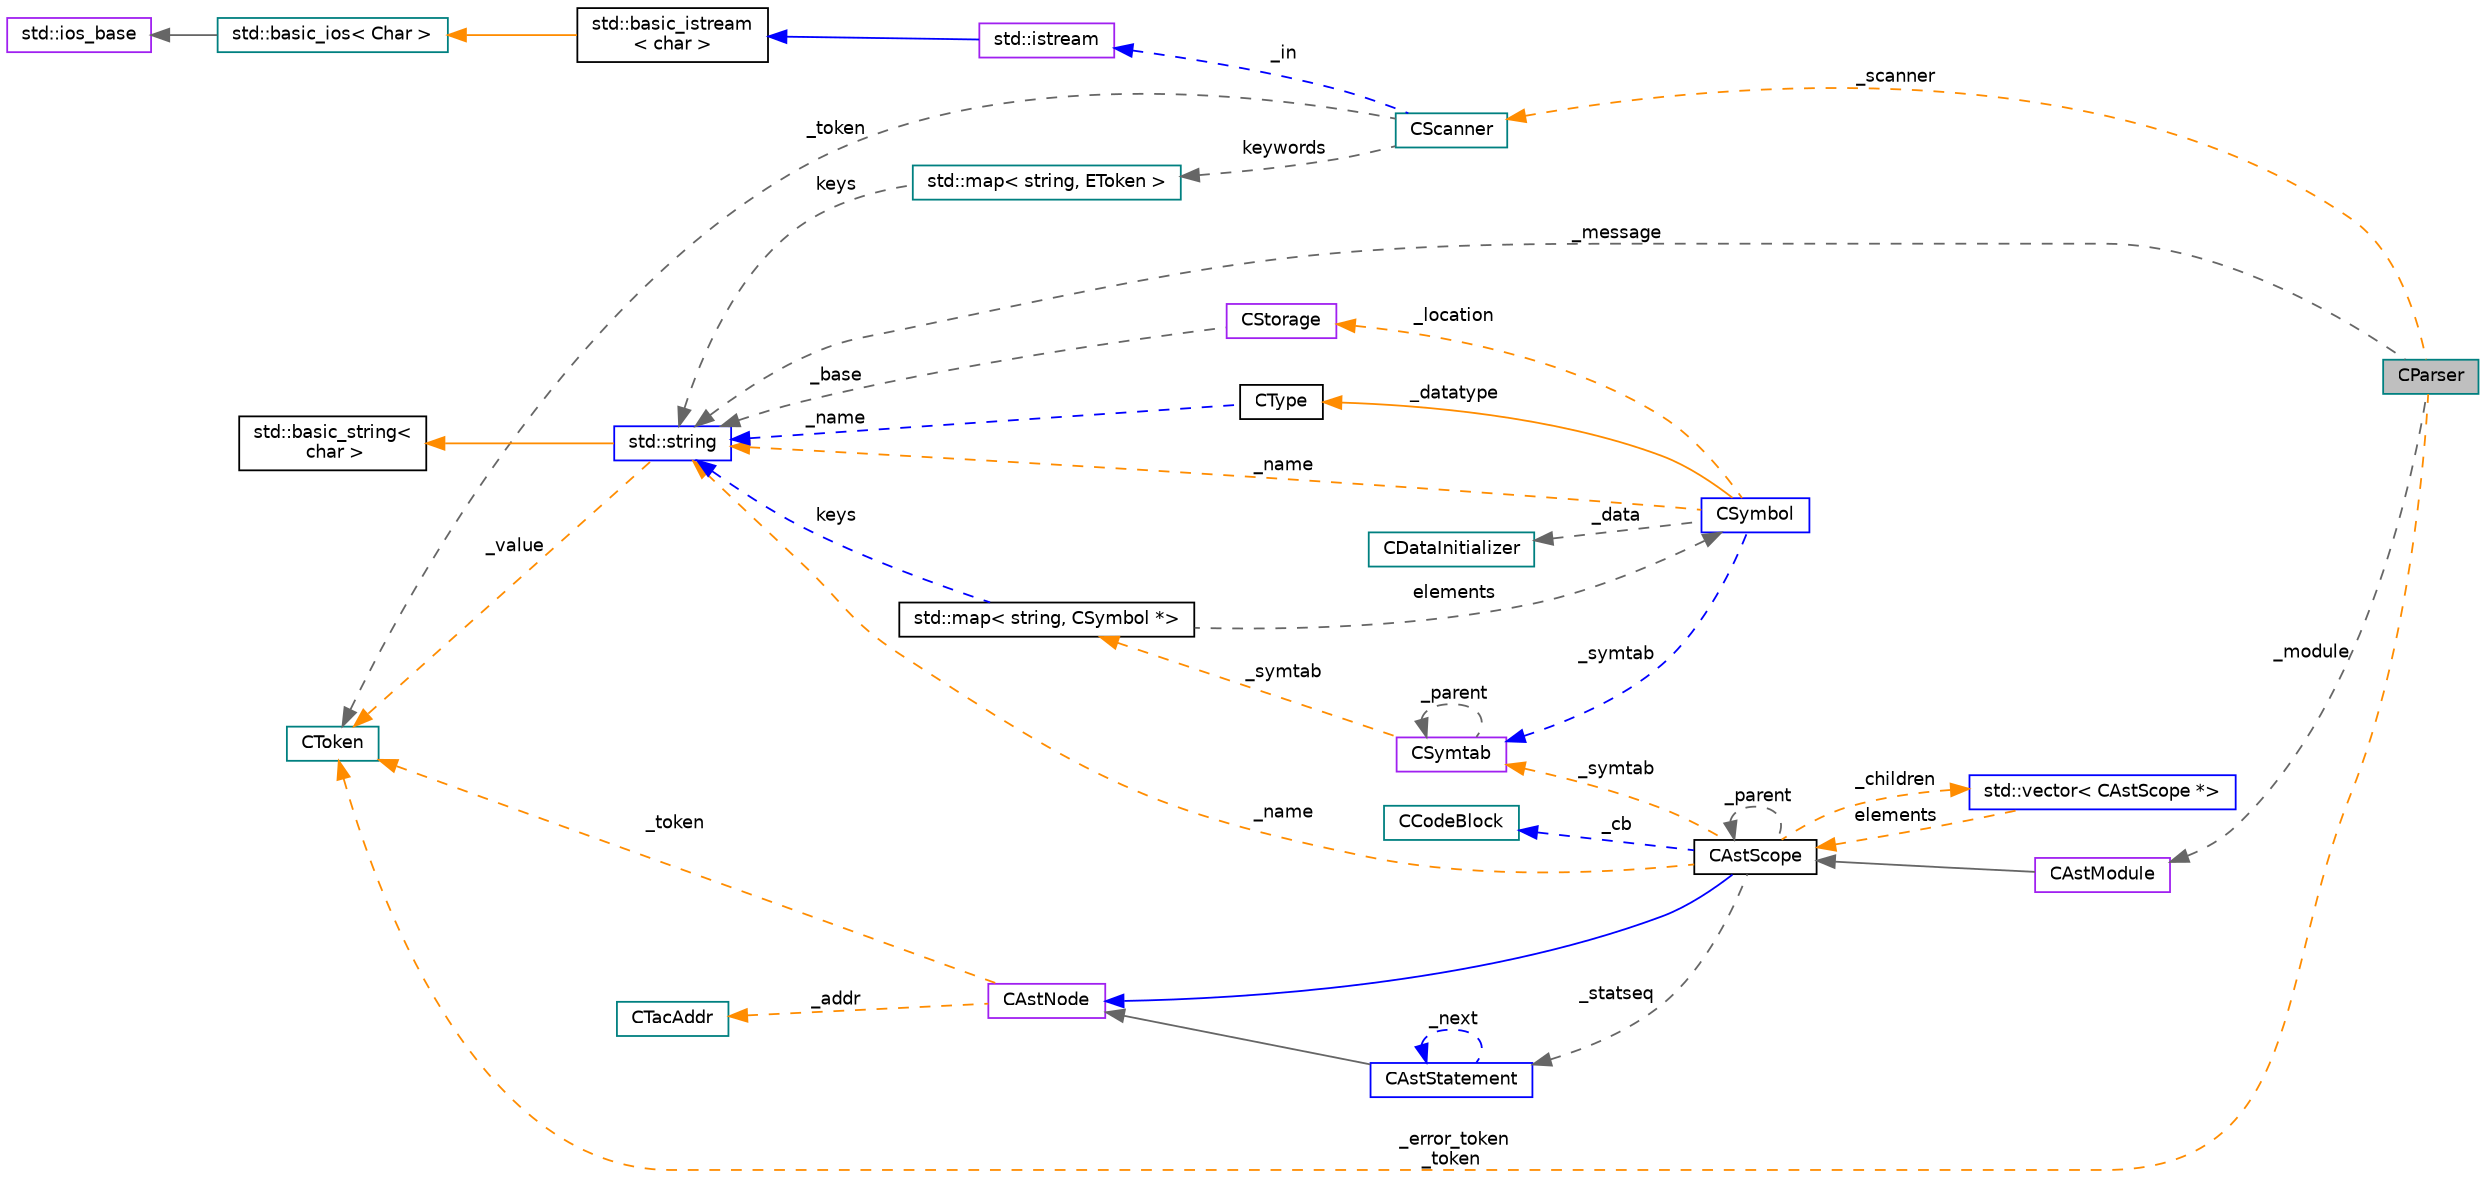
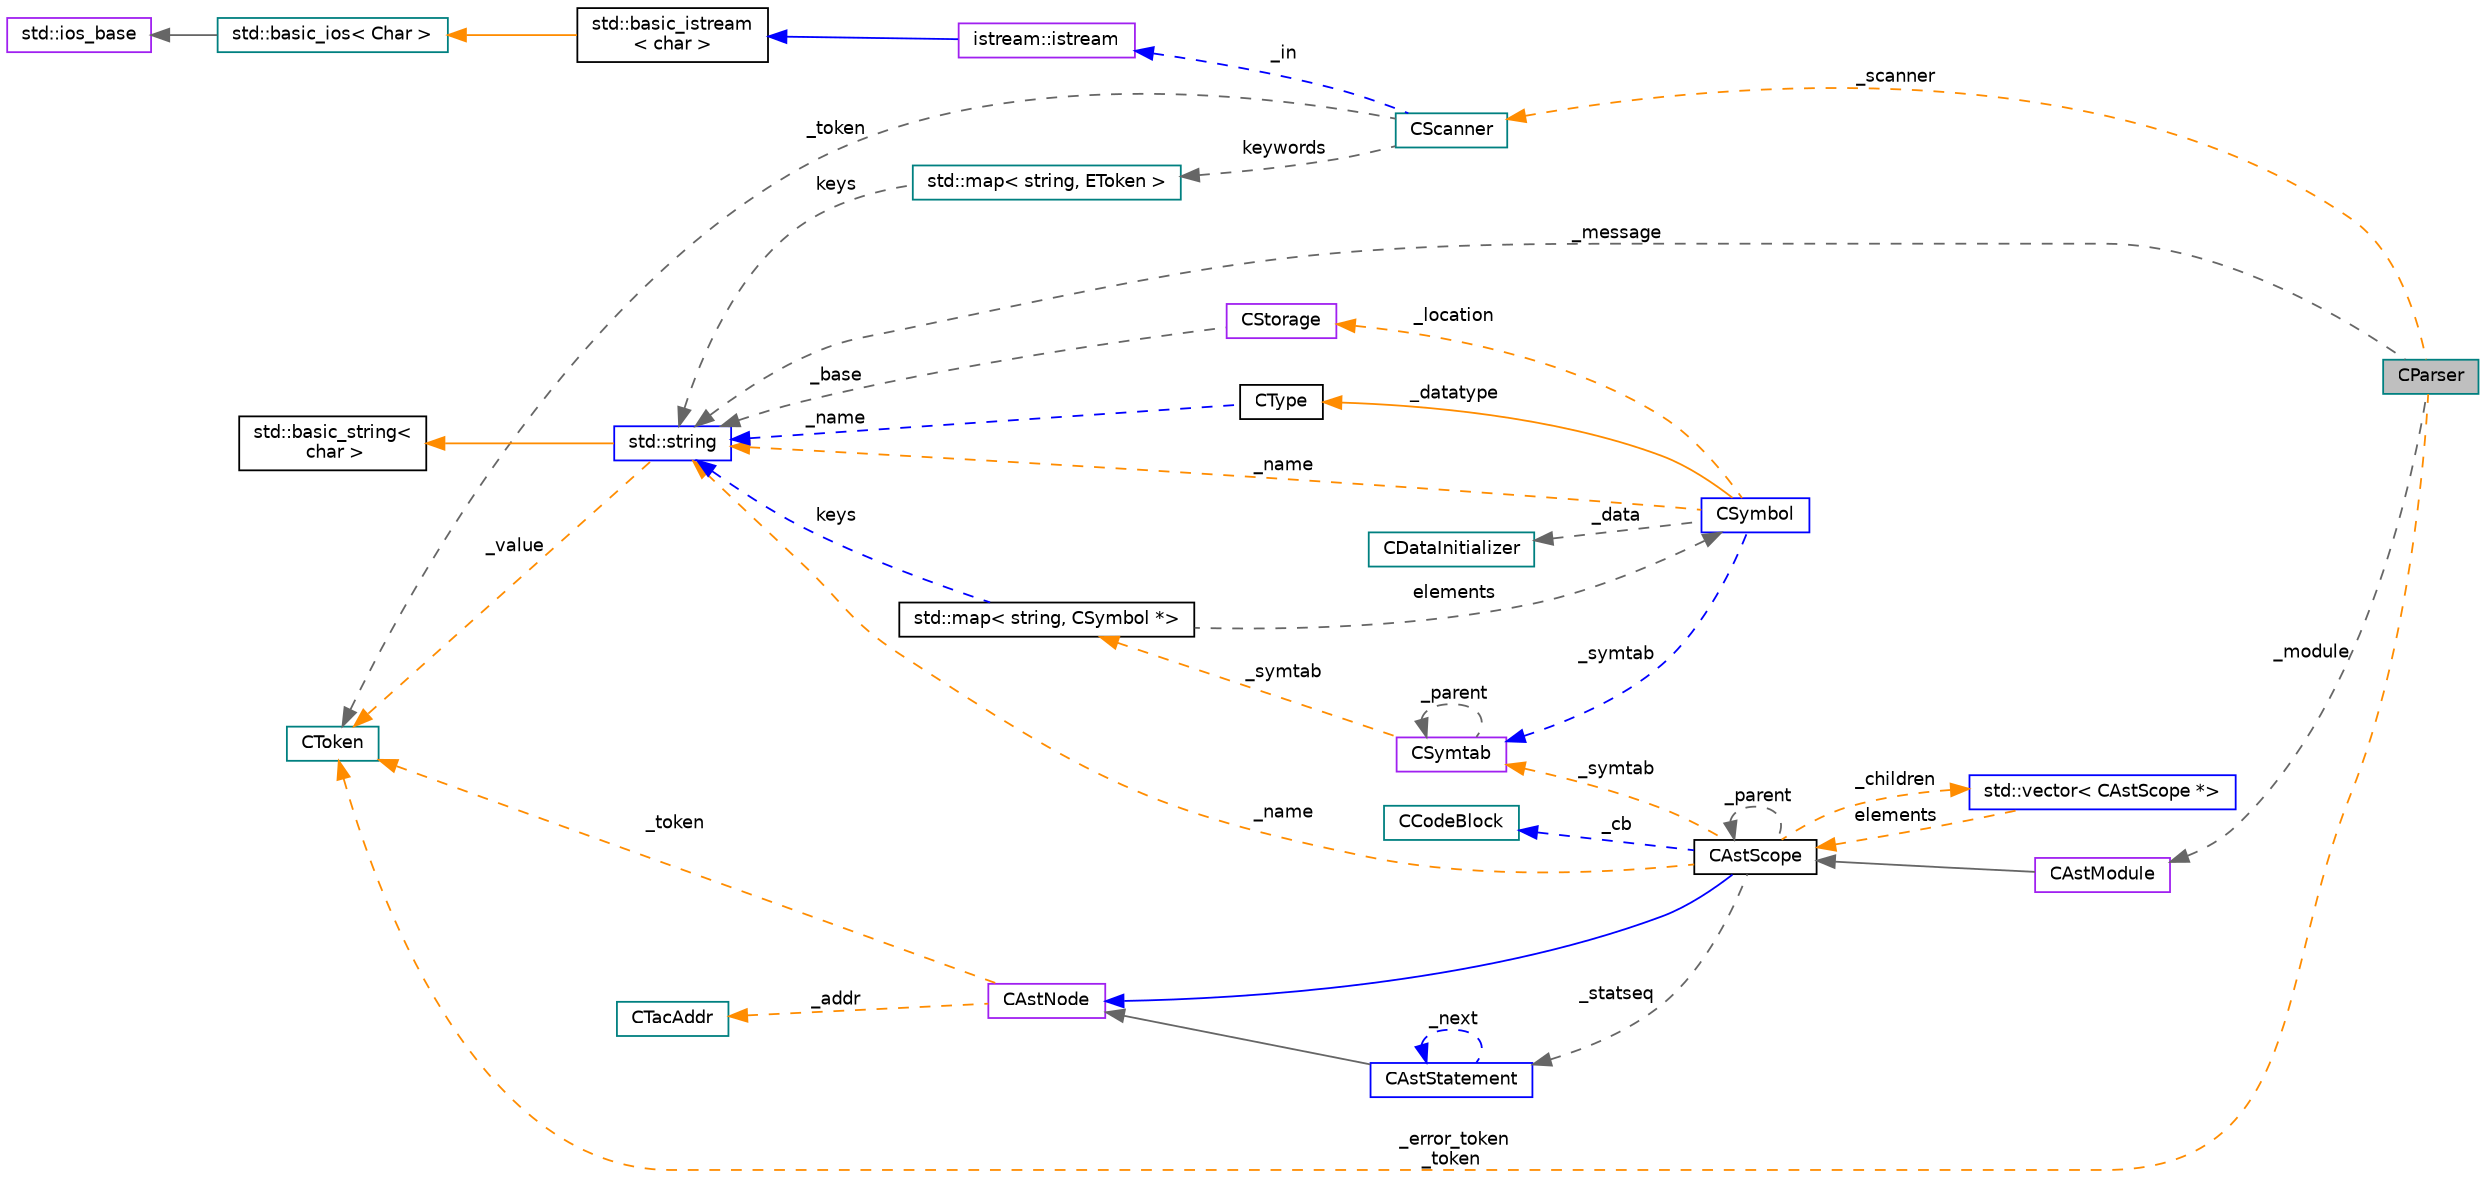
(1047, 40) -> (1047, 40)
